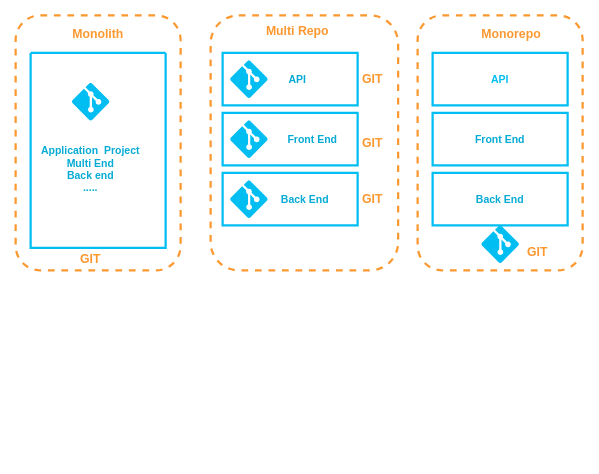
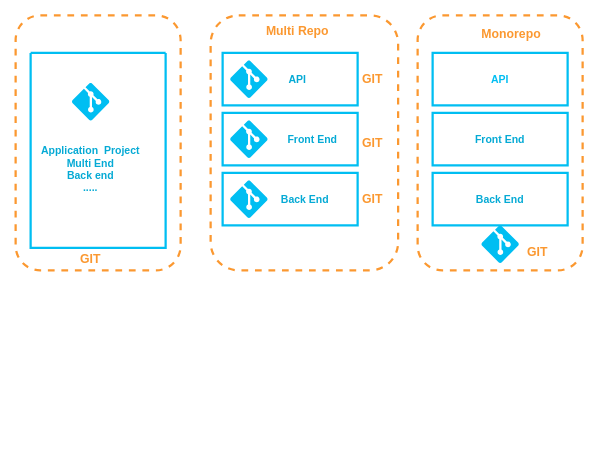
(98, 34) -> none
